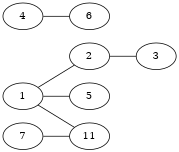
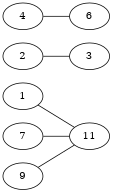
(56, 76) -> none
(90, 96) -> none
none -> (23, 176)
